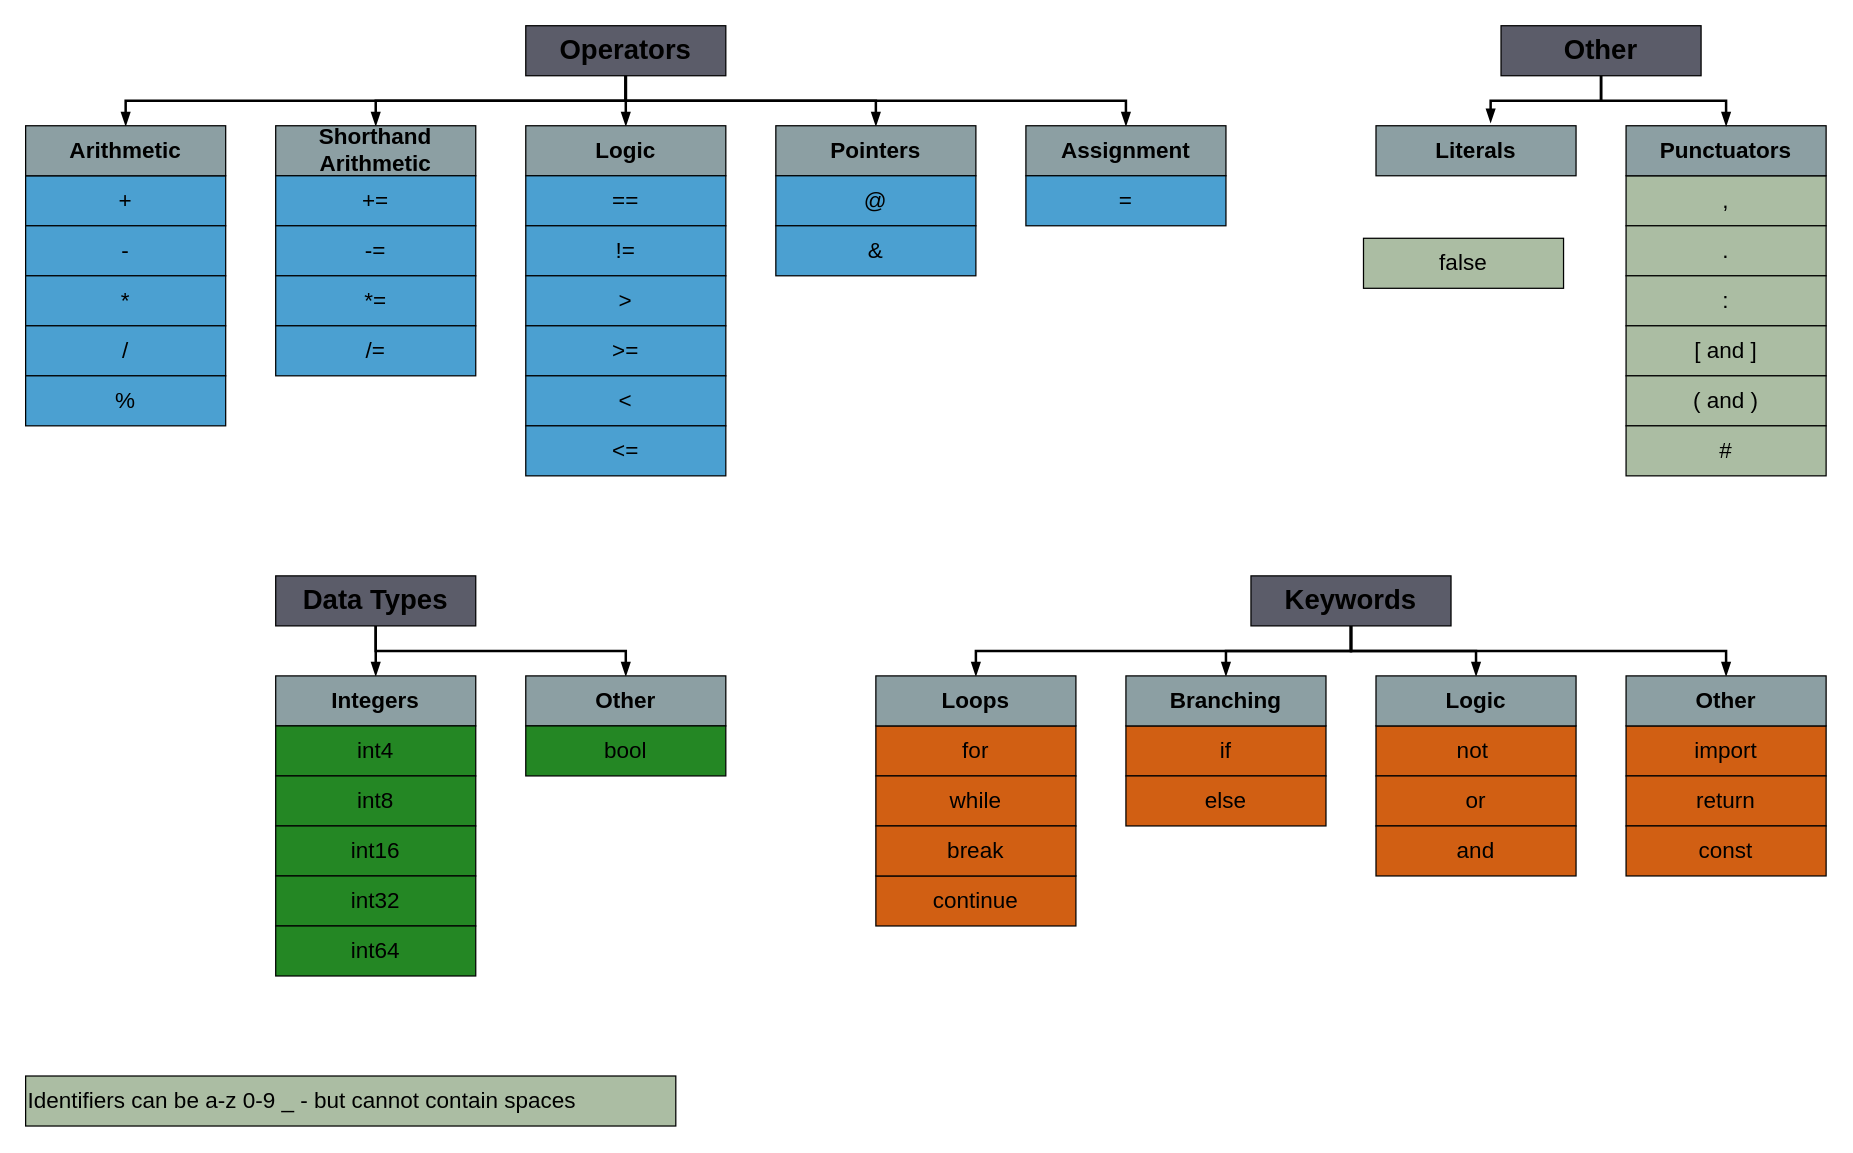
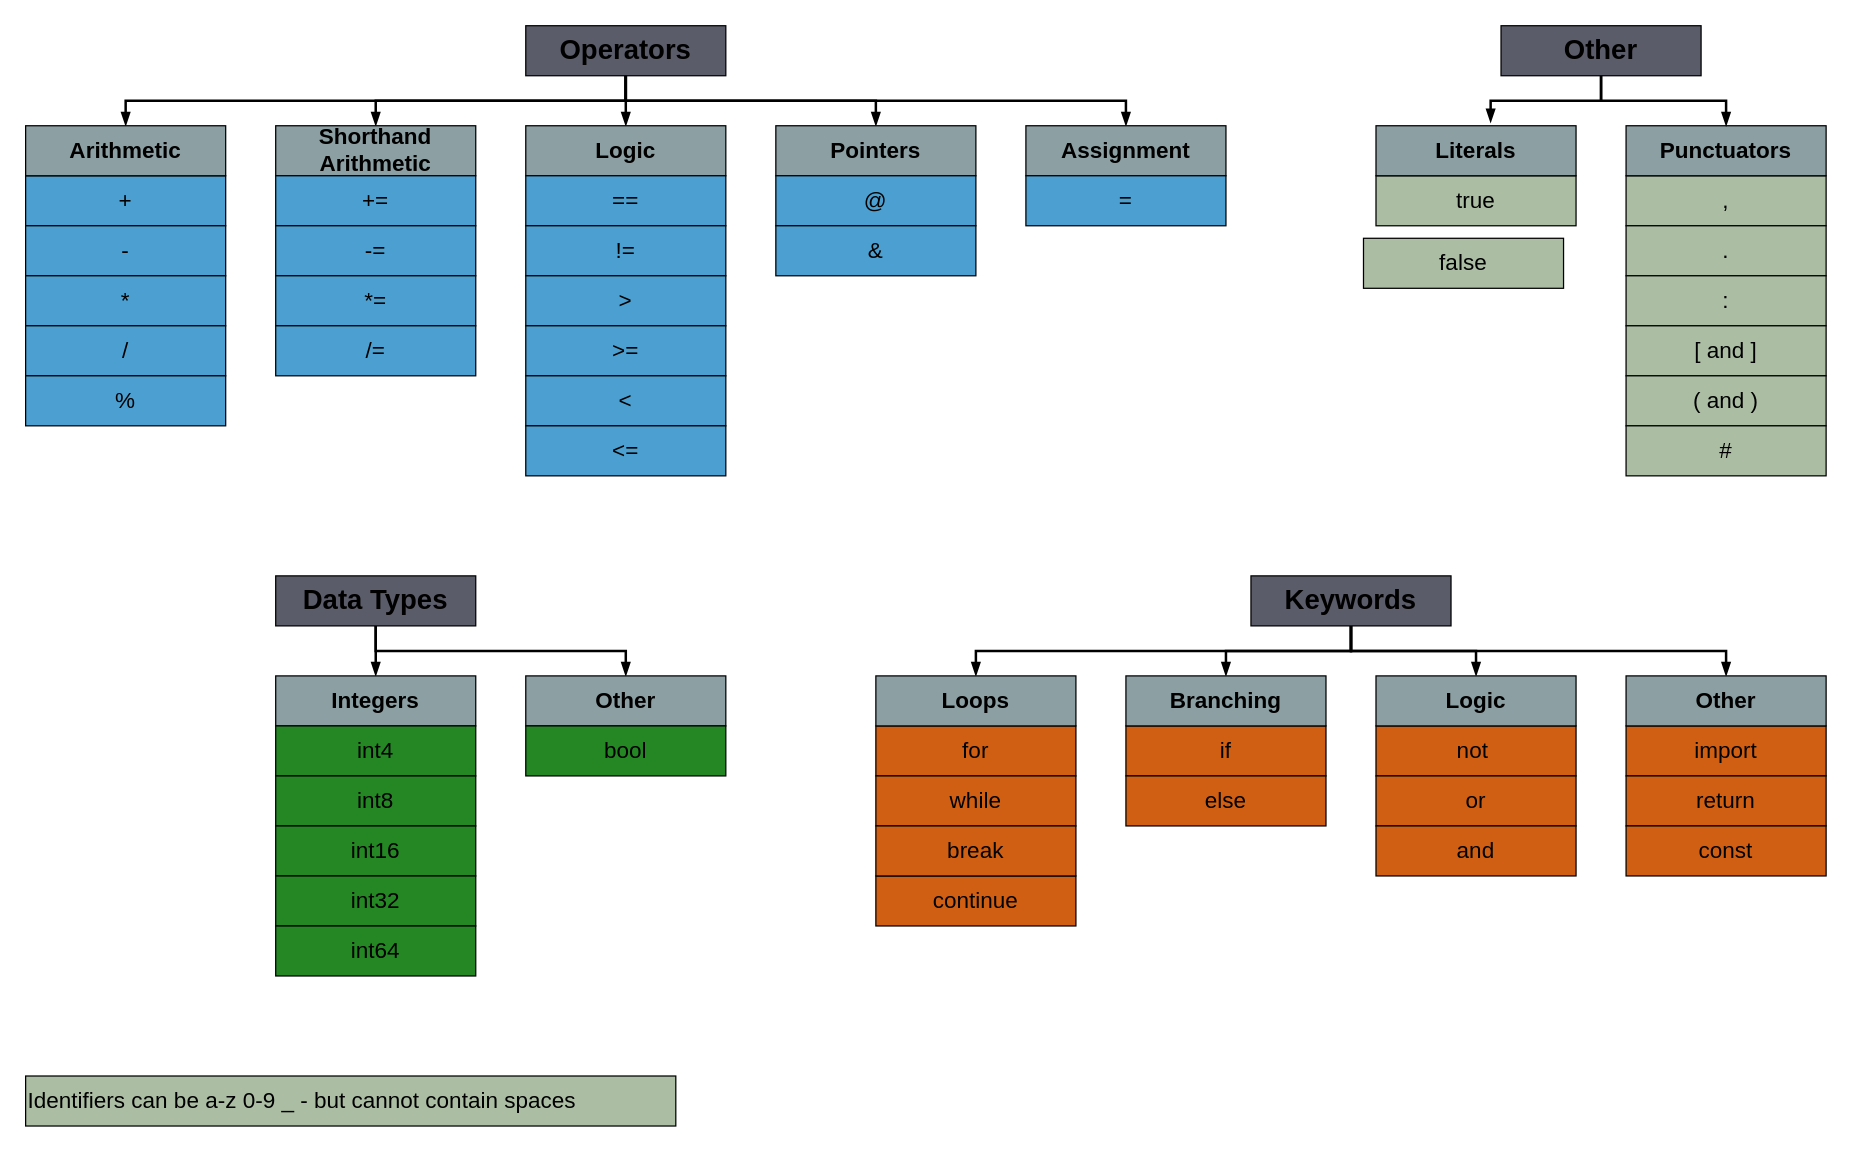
none -> (1476, 201)
